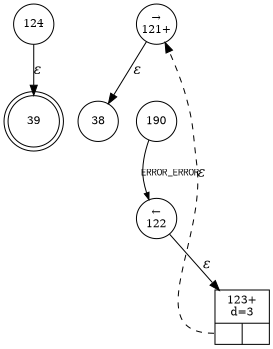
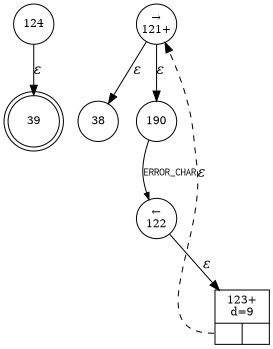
none -> (157, 68)
(170, 173) -> (170, 173)
(242, 312) -> (242, 312)
